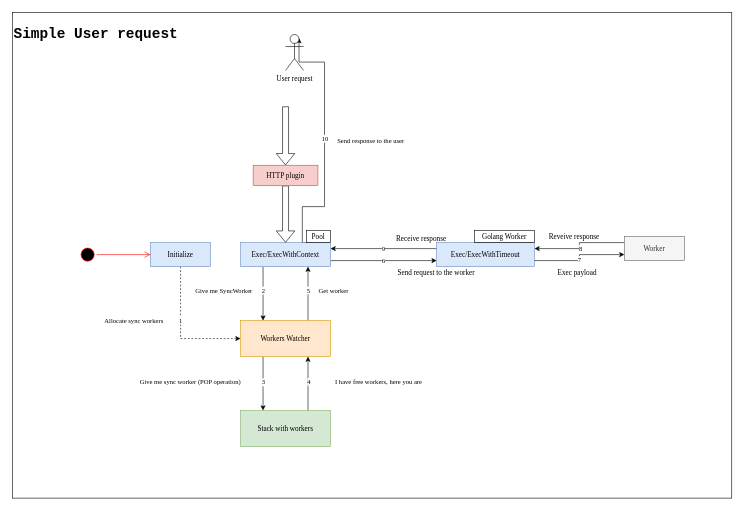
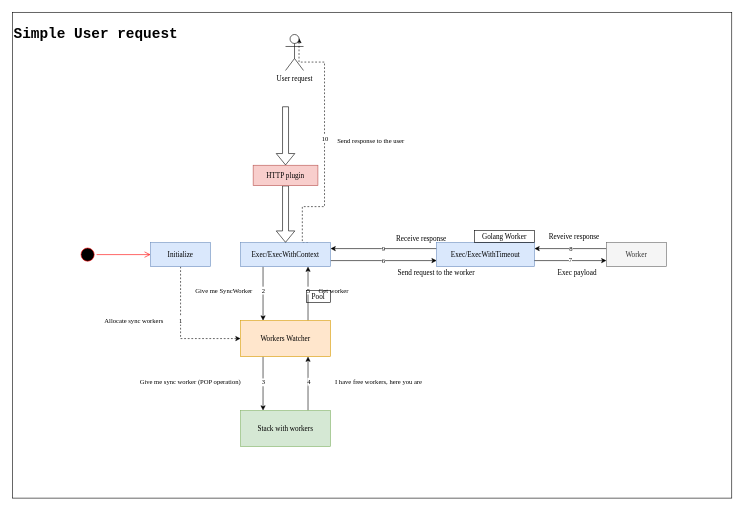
(324, 146) -> (324, 146)
(318, 237) -> (318, 297)
(654, 249) -> (636, 255)
